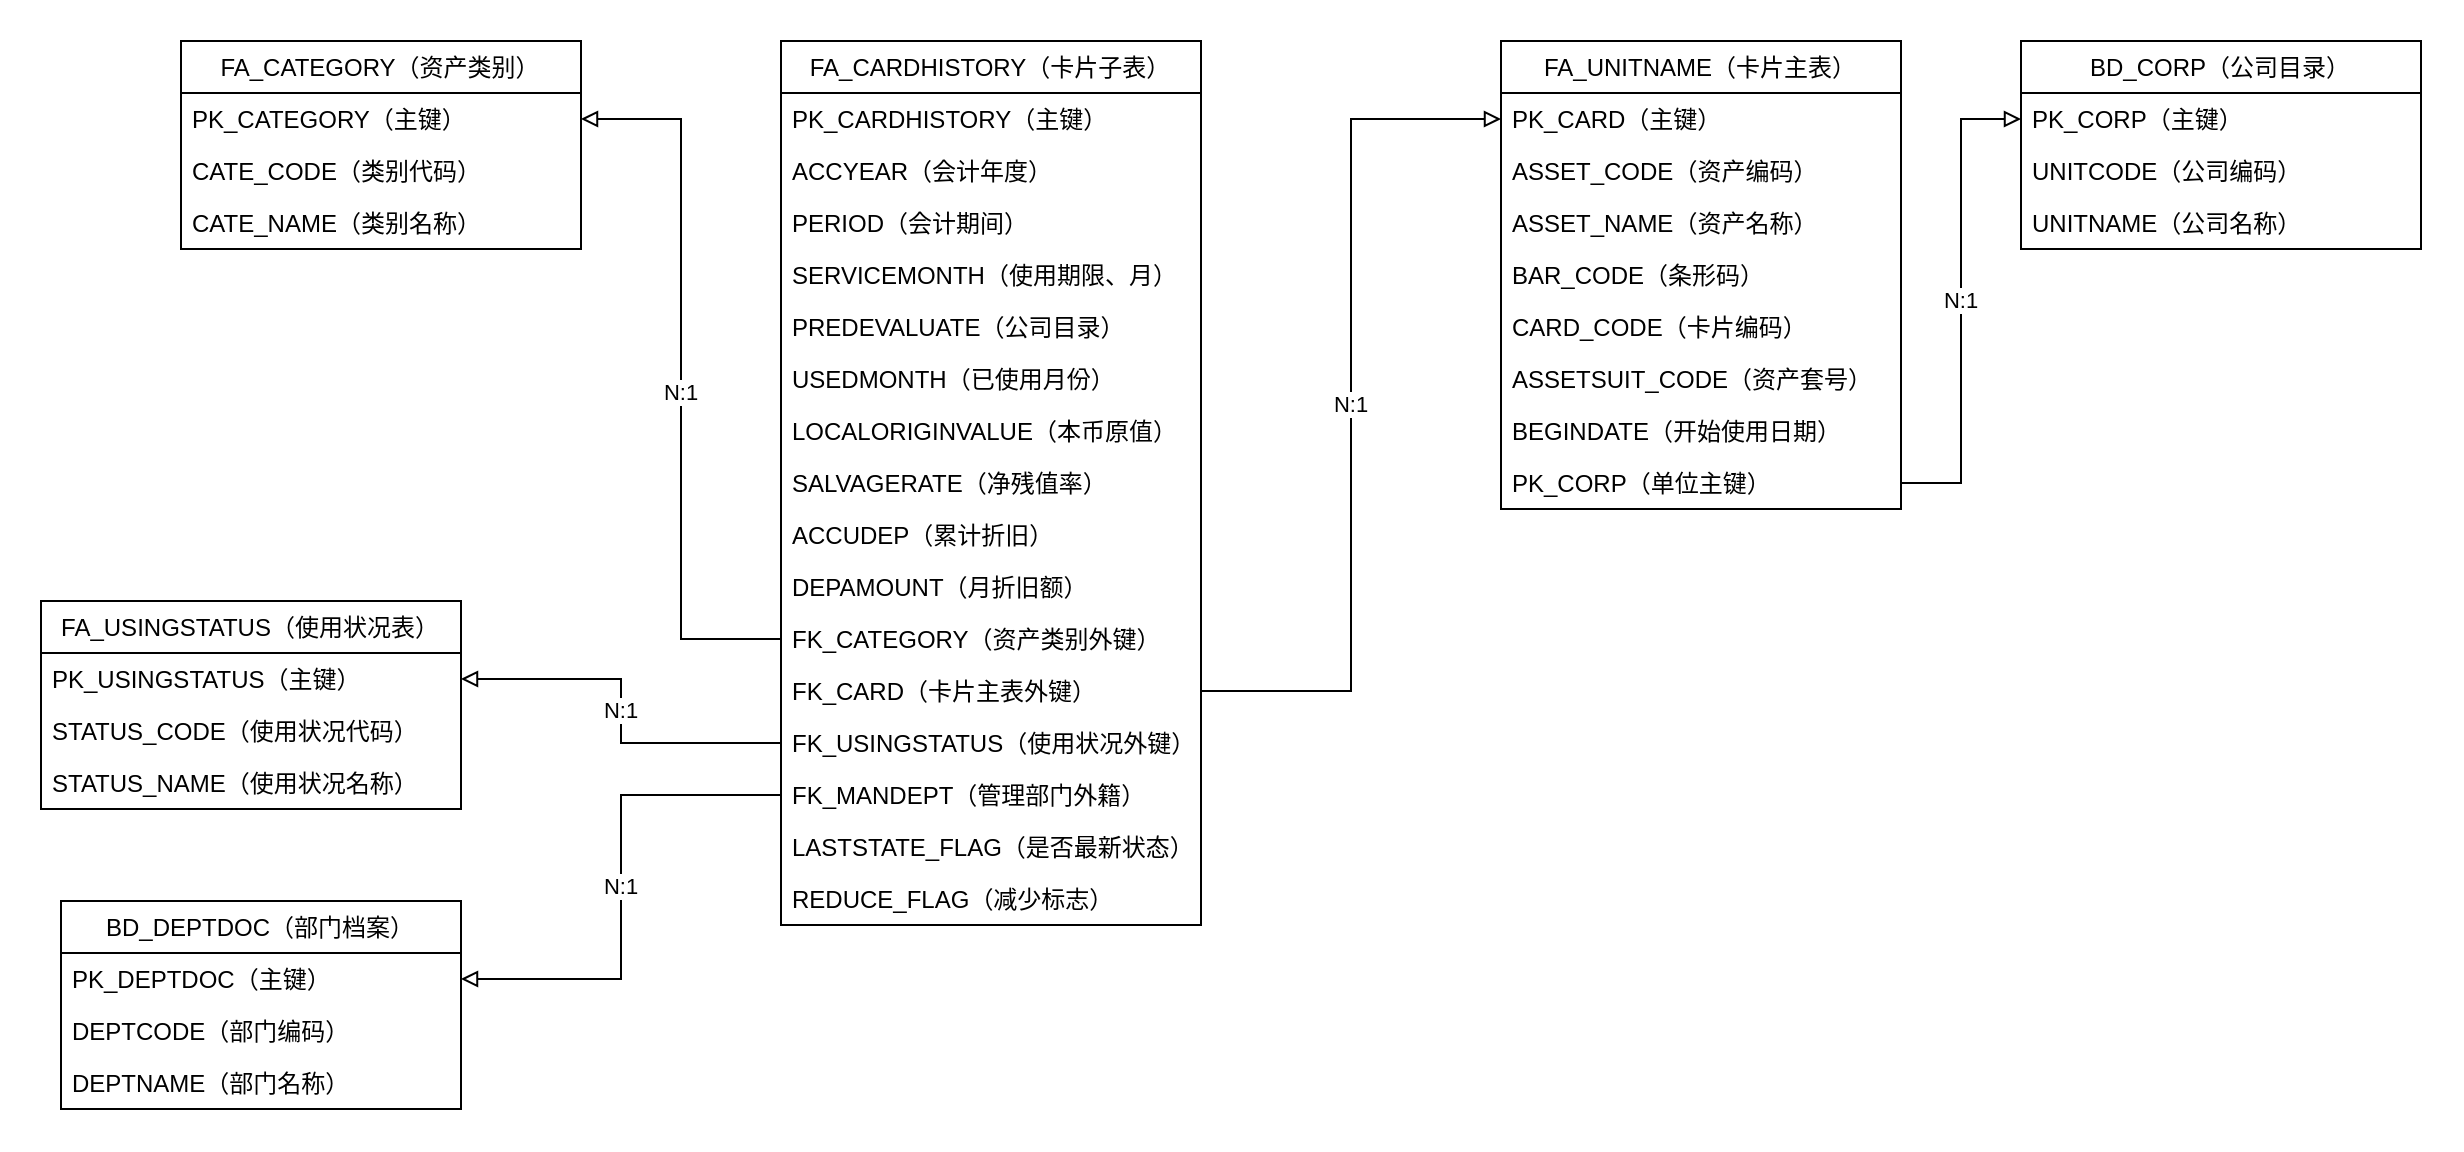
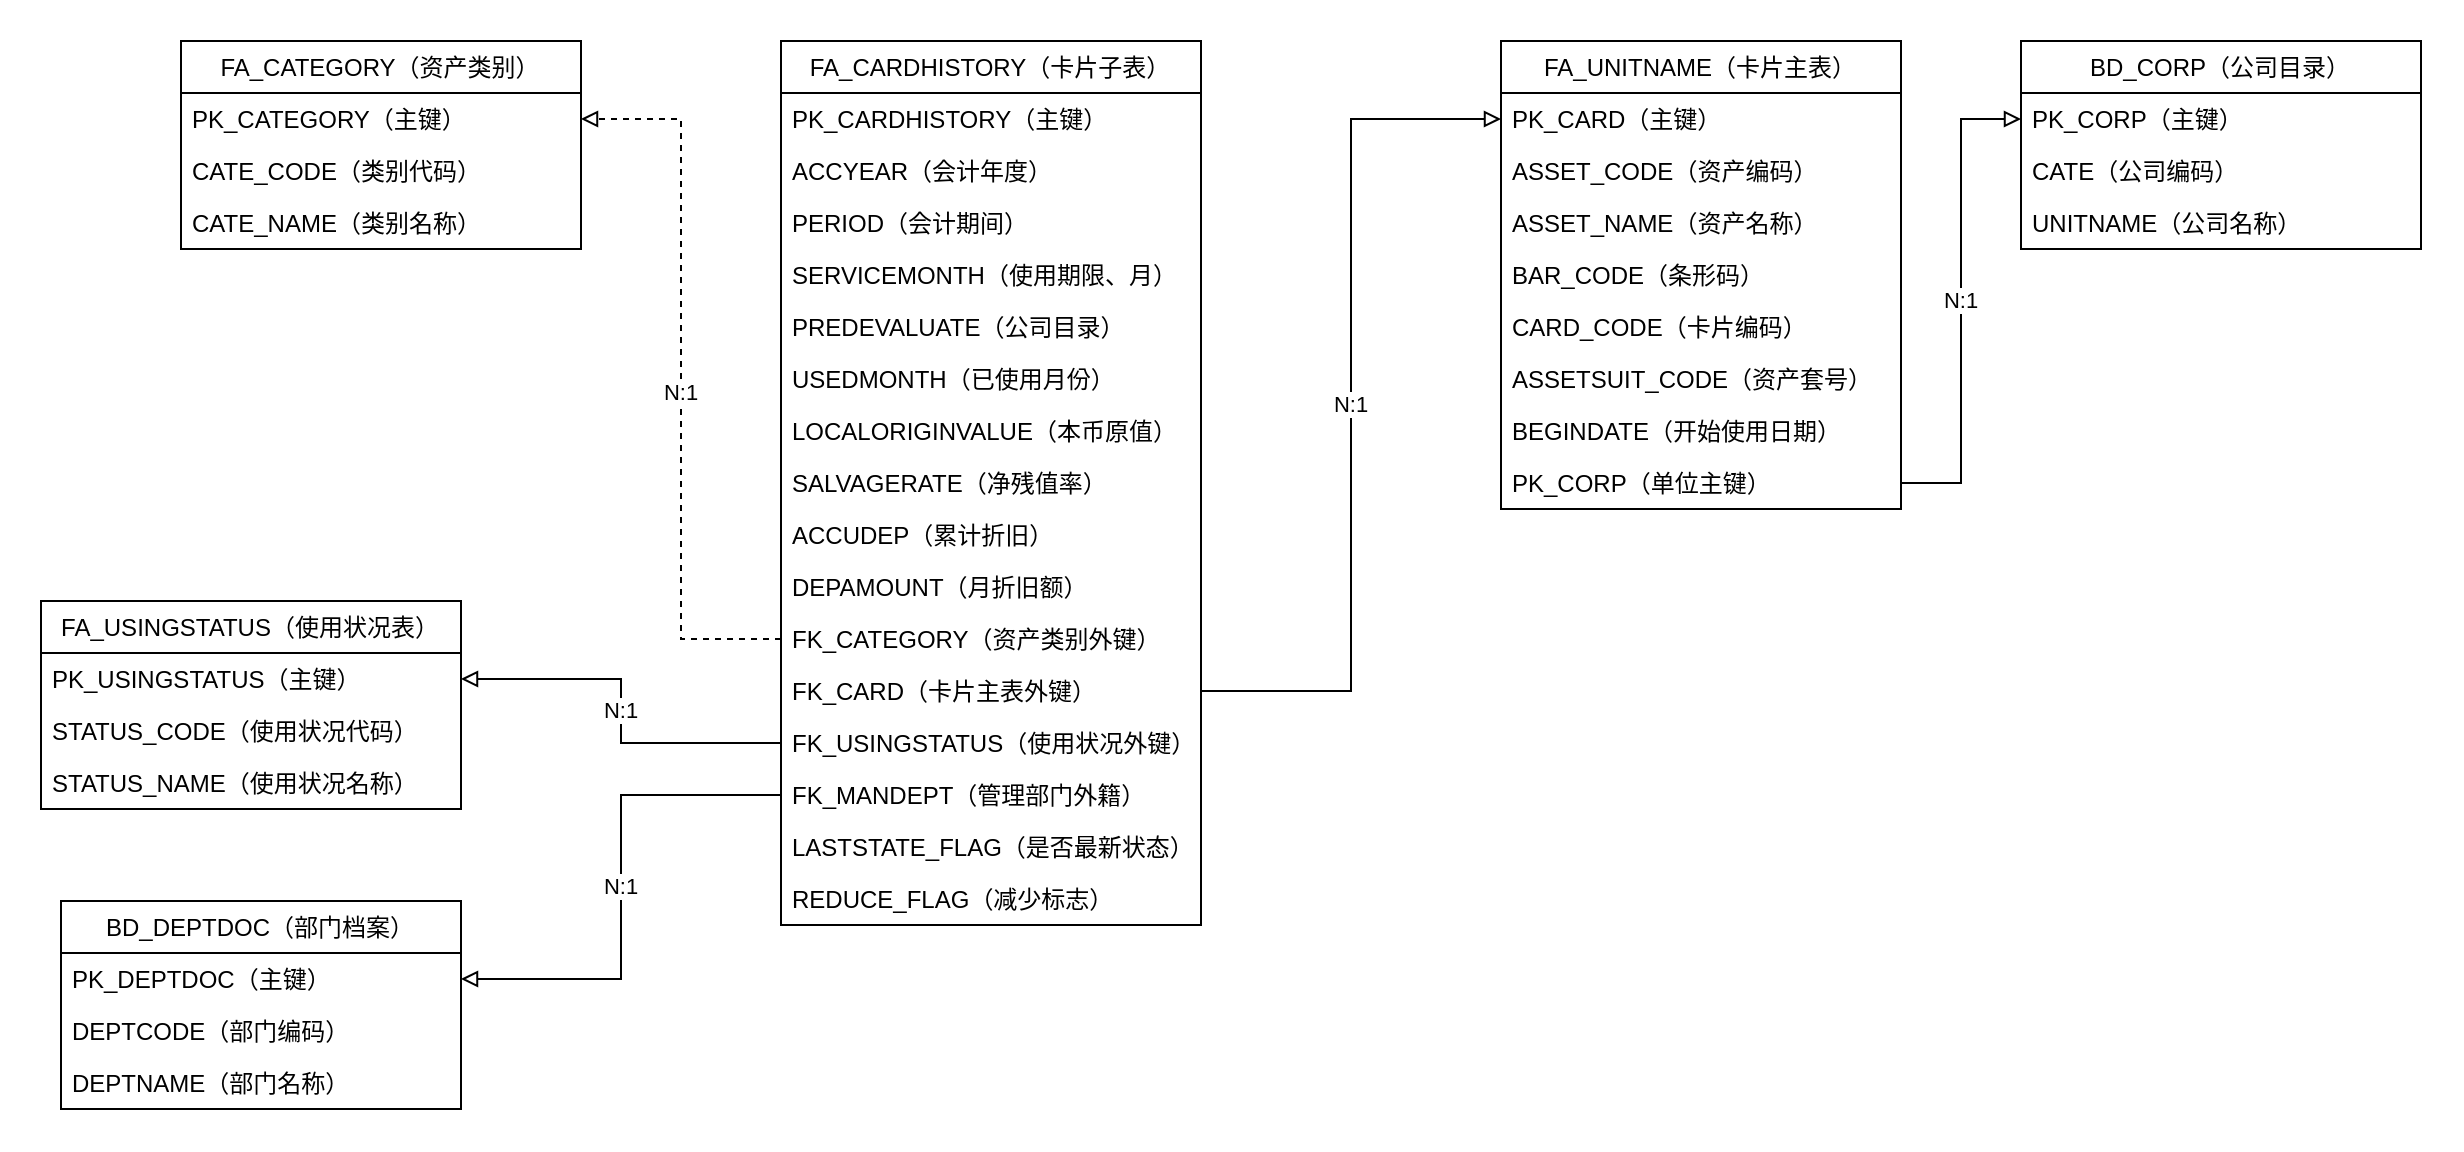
(2158, 172) -> (2131, 172)
(681, 209) -> (681, 209)
